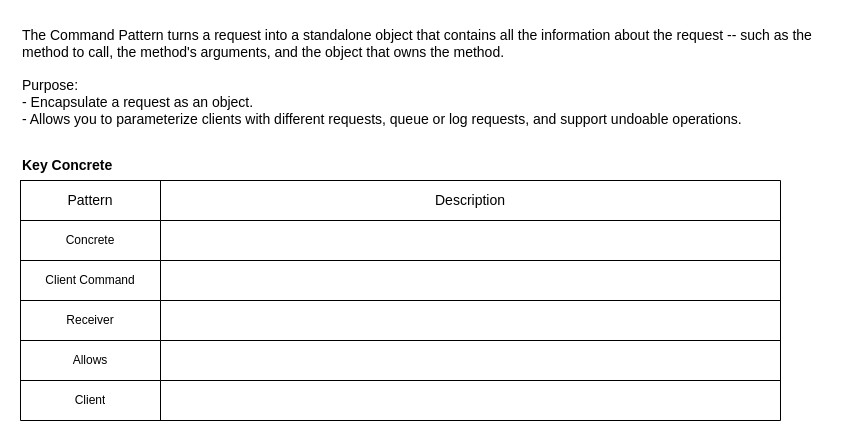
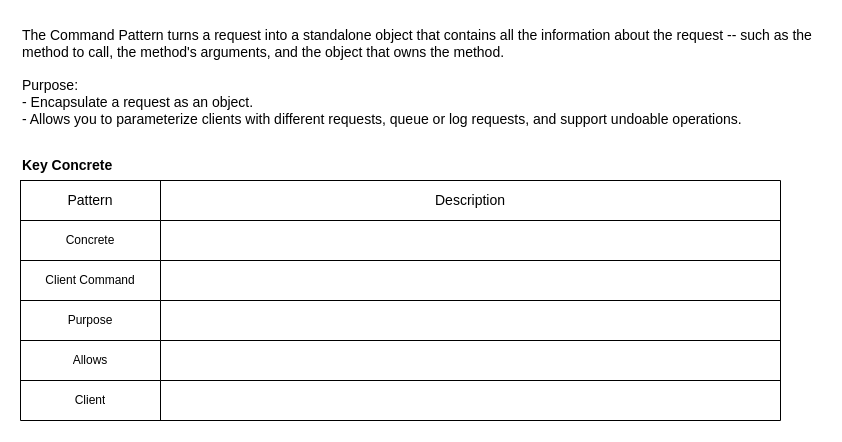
(91, 321) -> (91, 321)
